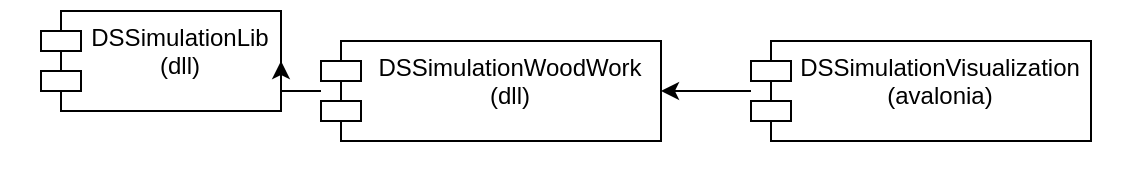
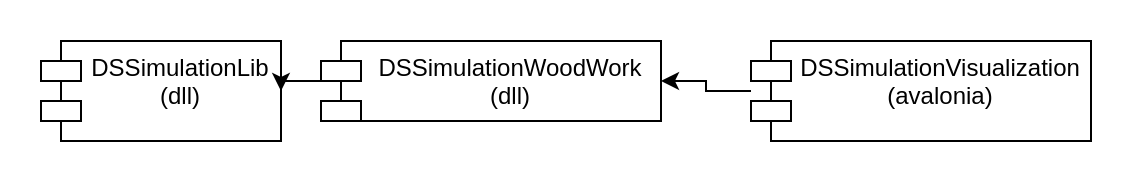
(161, 61) -> (161, 91)
(491, 91) -> (491, 81)
